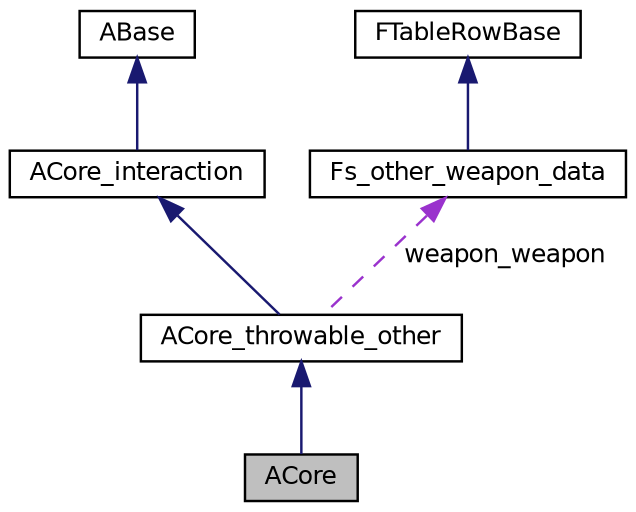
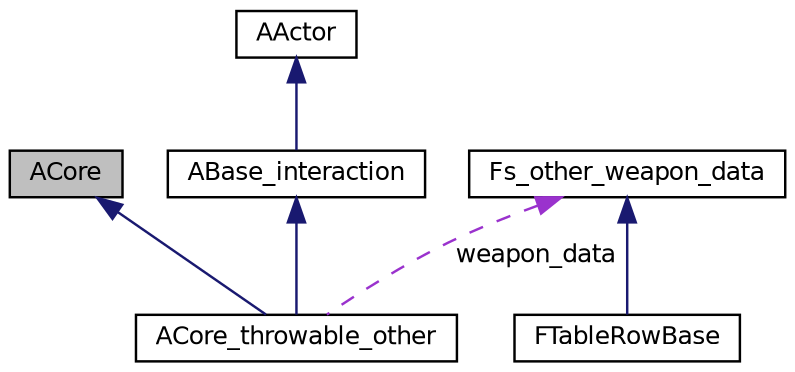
(137, 34) -> (296, 34)
(468, 117) -> (627, 269)
(137, 174) -> (296, 174)
(501, 256) -> (533, 256)
(301, 420) -> (192, 263)
